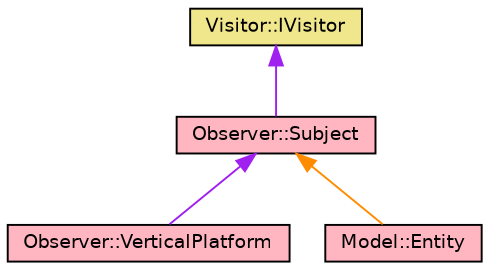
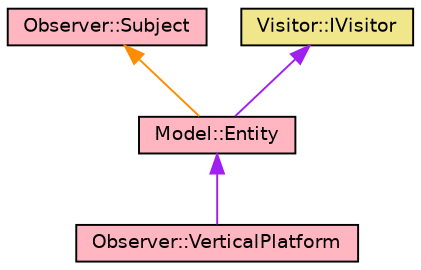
(276, 91) -> (265, 88)
(205, 195) -> (217, 199)
